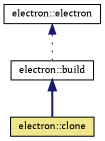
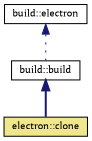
(52, 14) -> (46, 14)
(52, 70) -> (46, 70)
